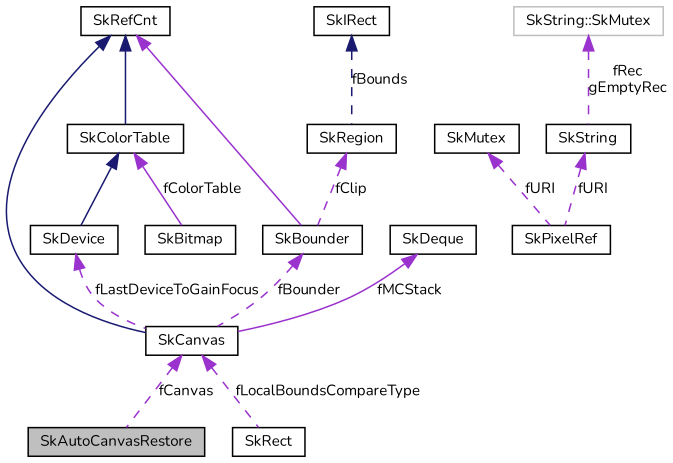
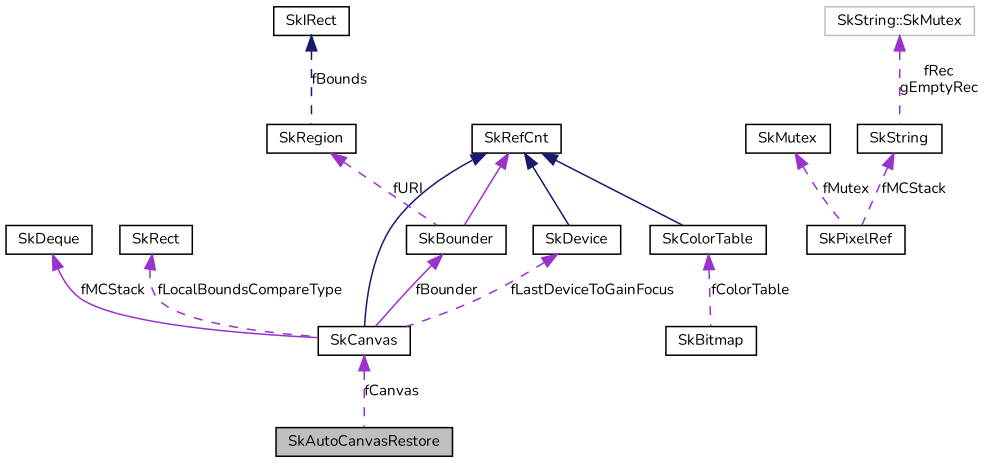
(352, 189) -> (408, 189)
(540, 189) -> (846, 189)
(593, 189) -> (914, 189)
(96, 196) -> (551, 196)
(162, 196) -> (710, 298)
(258, 300) -> (403, 296)
(235, 398) -> (196, 318)
